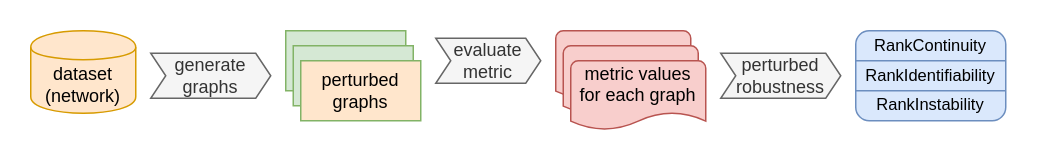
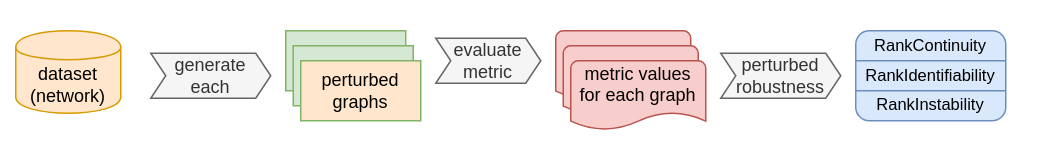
(83, 72) -> (68, 72)
(211, 76) -> (211, 76)
